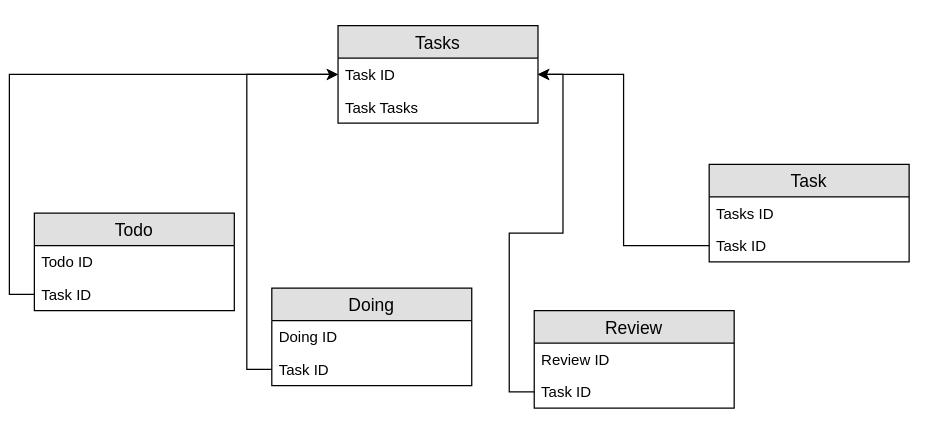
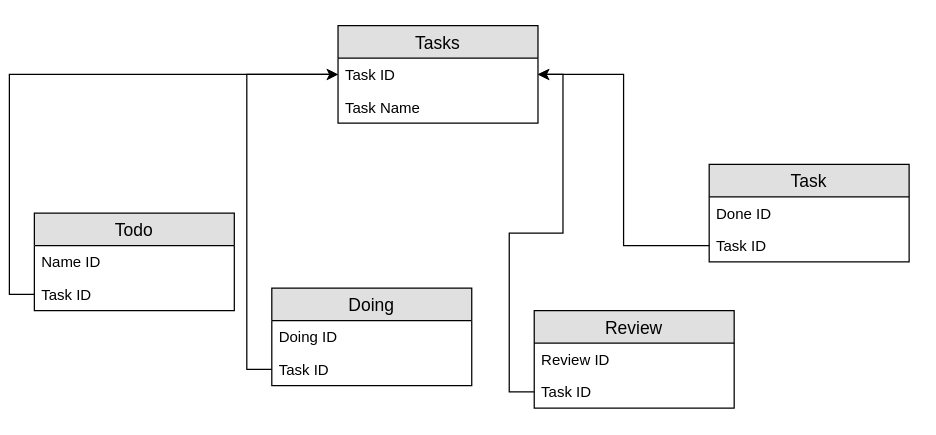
(385, 108) -> (381, 108)
(748, 214) -> (744, 214)
(69, 263) -> (69, 263)
